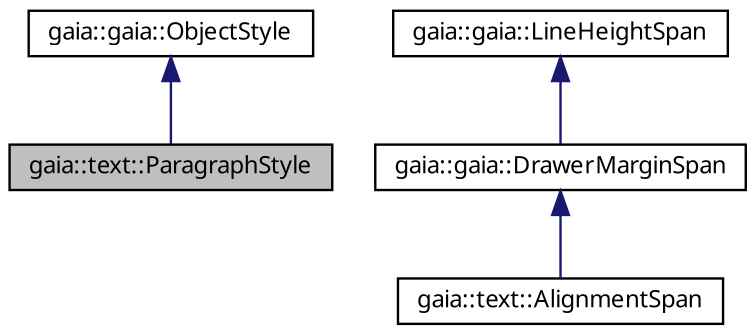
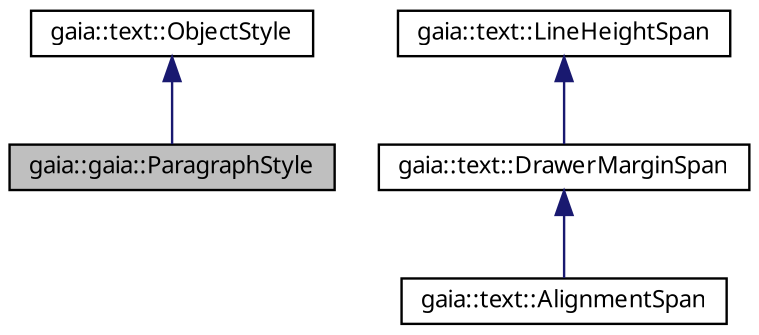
(171, 33) -> (172, 33)
(561, 33) -> (564, 33)
(171, 167) -> (172, 167)
(561, 167) -> (564, 167)
